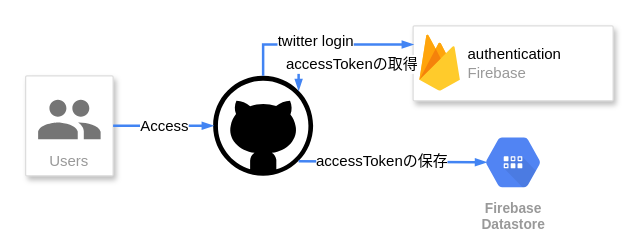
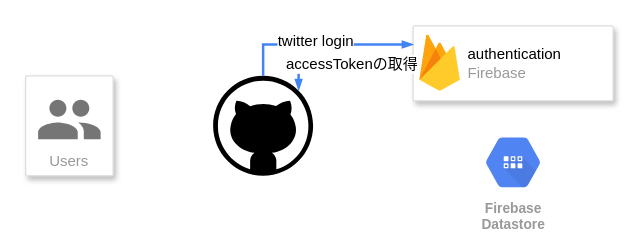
(157, 126) -> none
(387, 162) -> none
